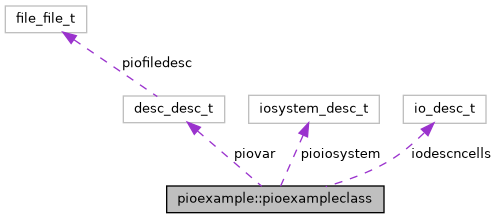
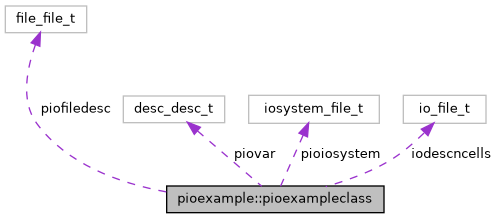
(116, 68) -> (60, 148)
(314, 109) -> (314, 109)
(445, 109) -> (445, 109)
